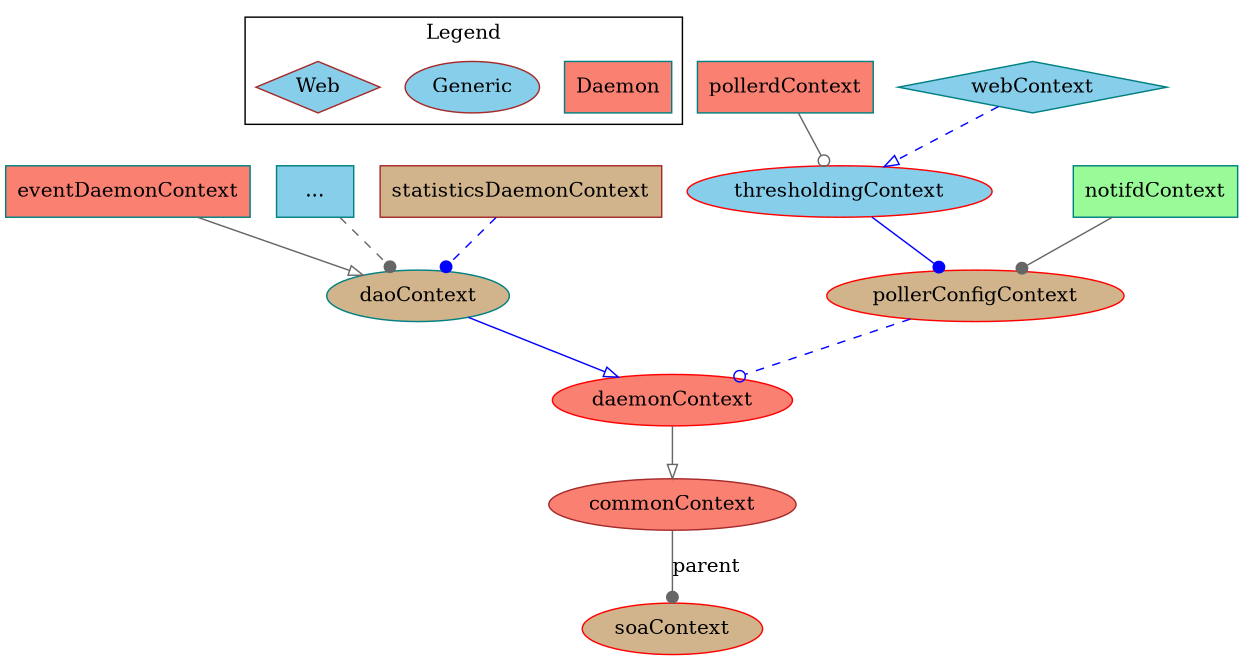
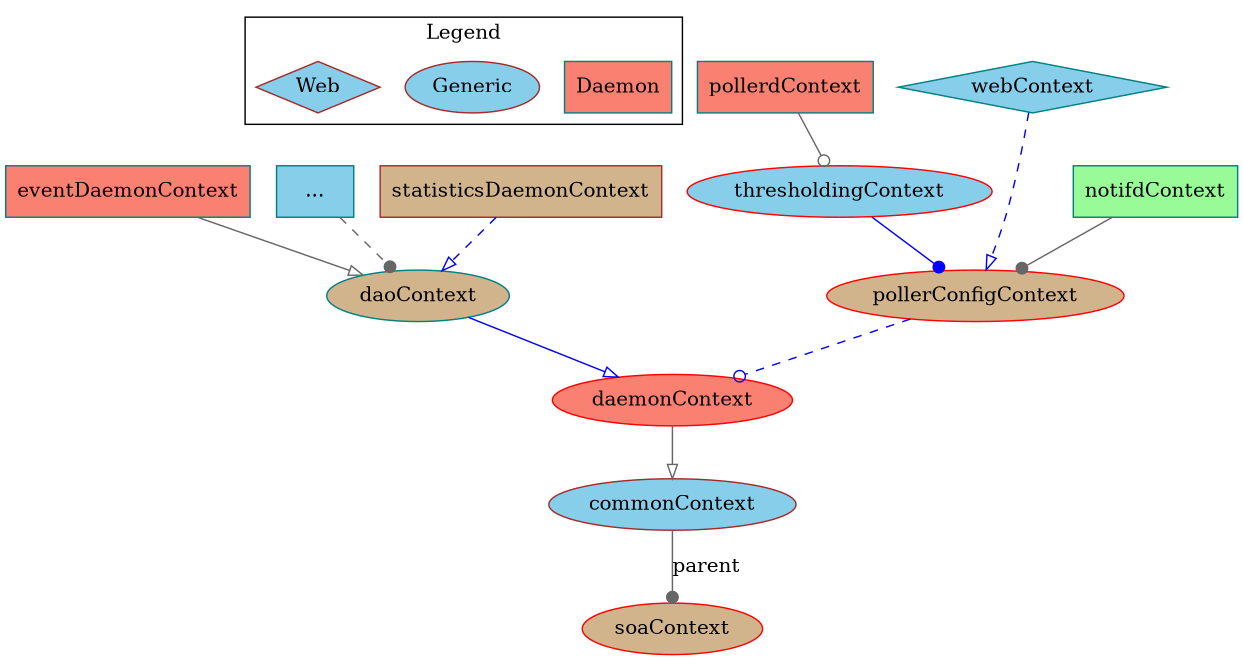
(948, 133) -> (1014, 185)
(474, 239) -> (474, 239)
(672, 504) -> (672, 504)
